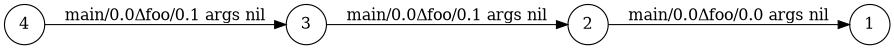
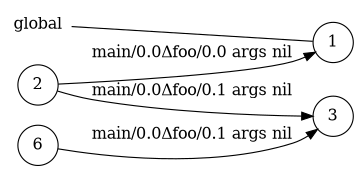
(25, 25) -> (38, 145)
none -> (38, 25)
(441, 25) -> (179, 110)
